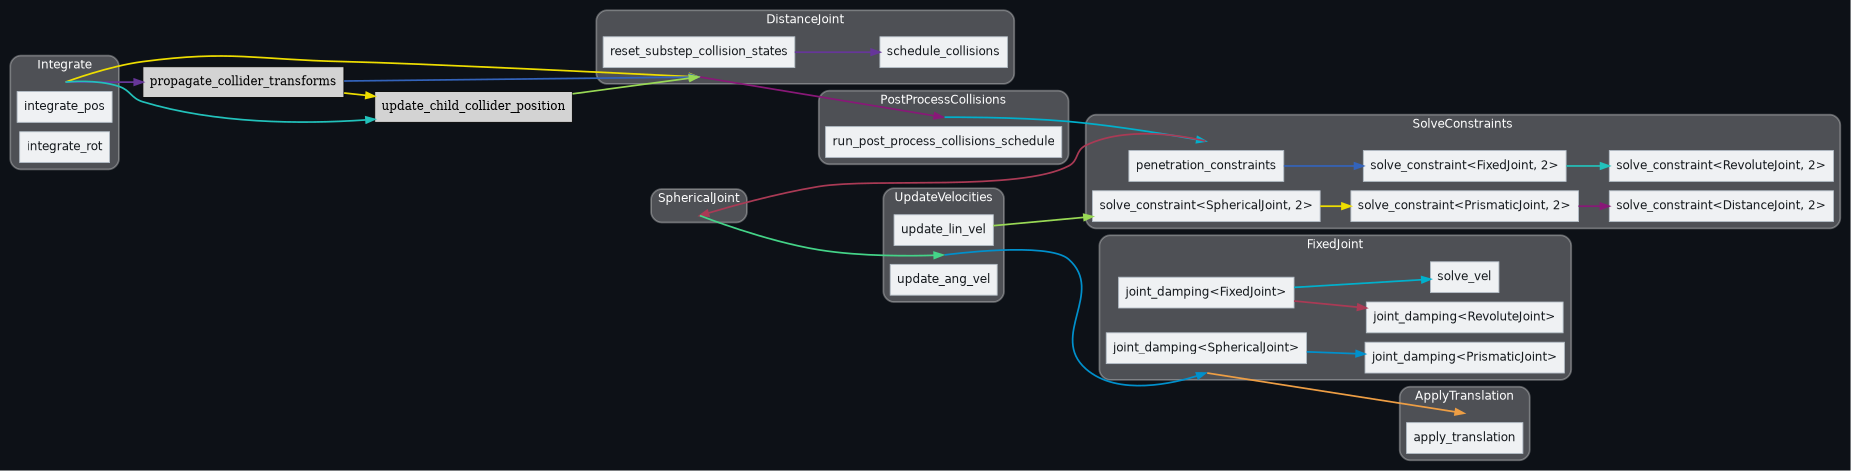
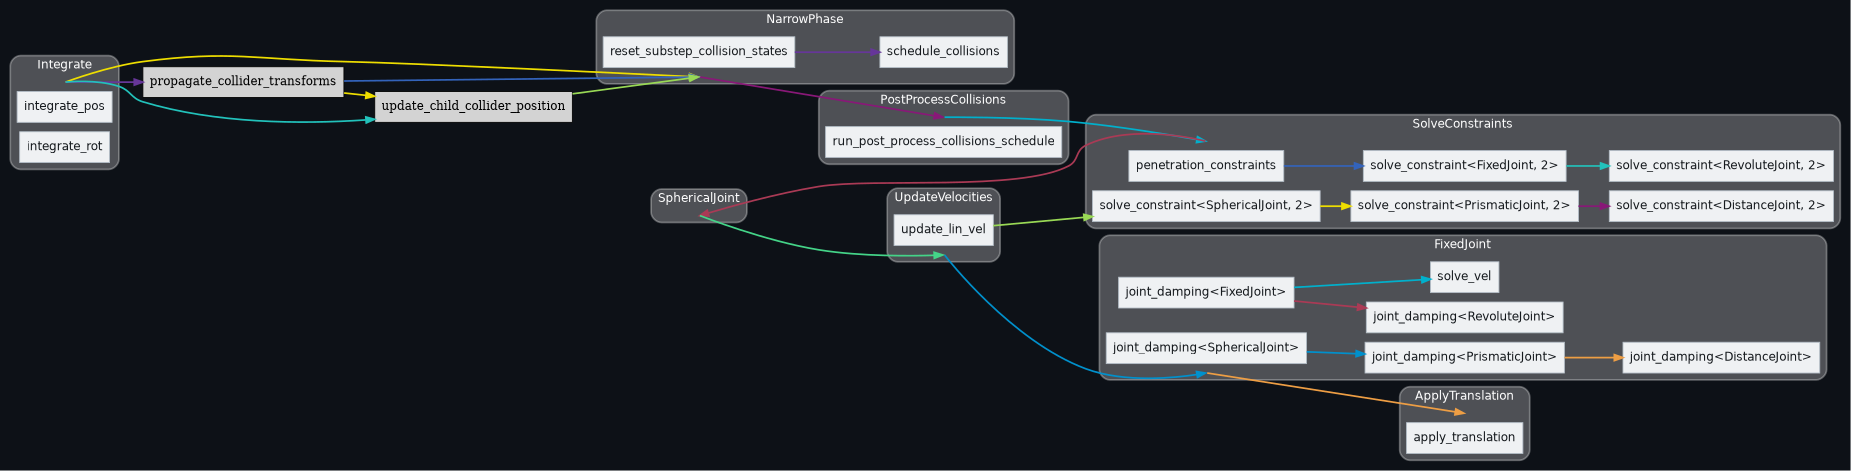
(805, 20) -> (805, 20)
(944, 280) -> none
none -> (1721, 358)
